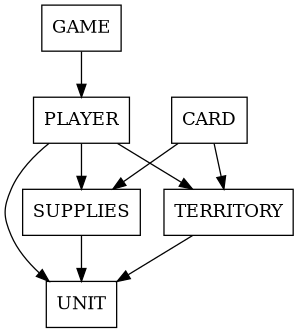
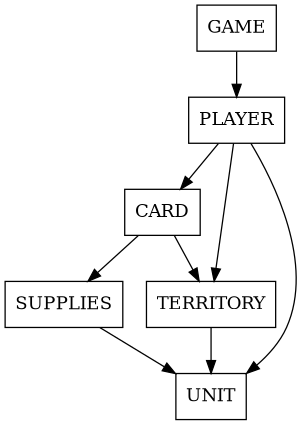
(81, 160) -> (204, 161)
